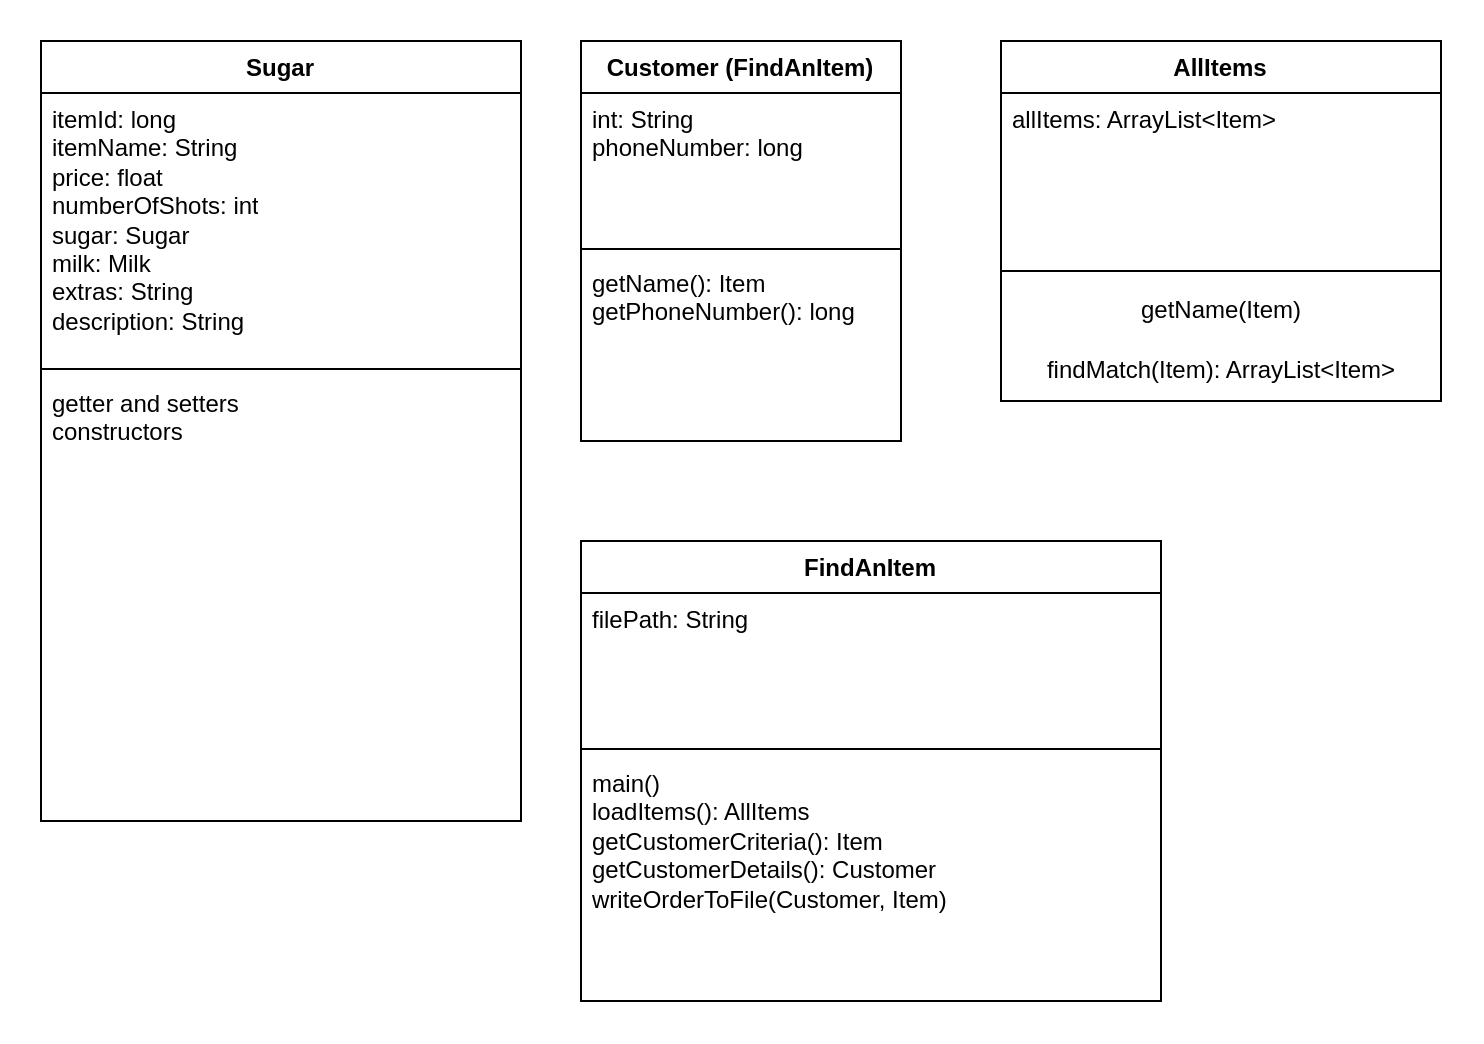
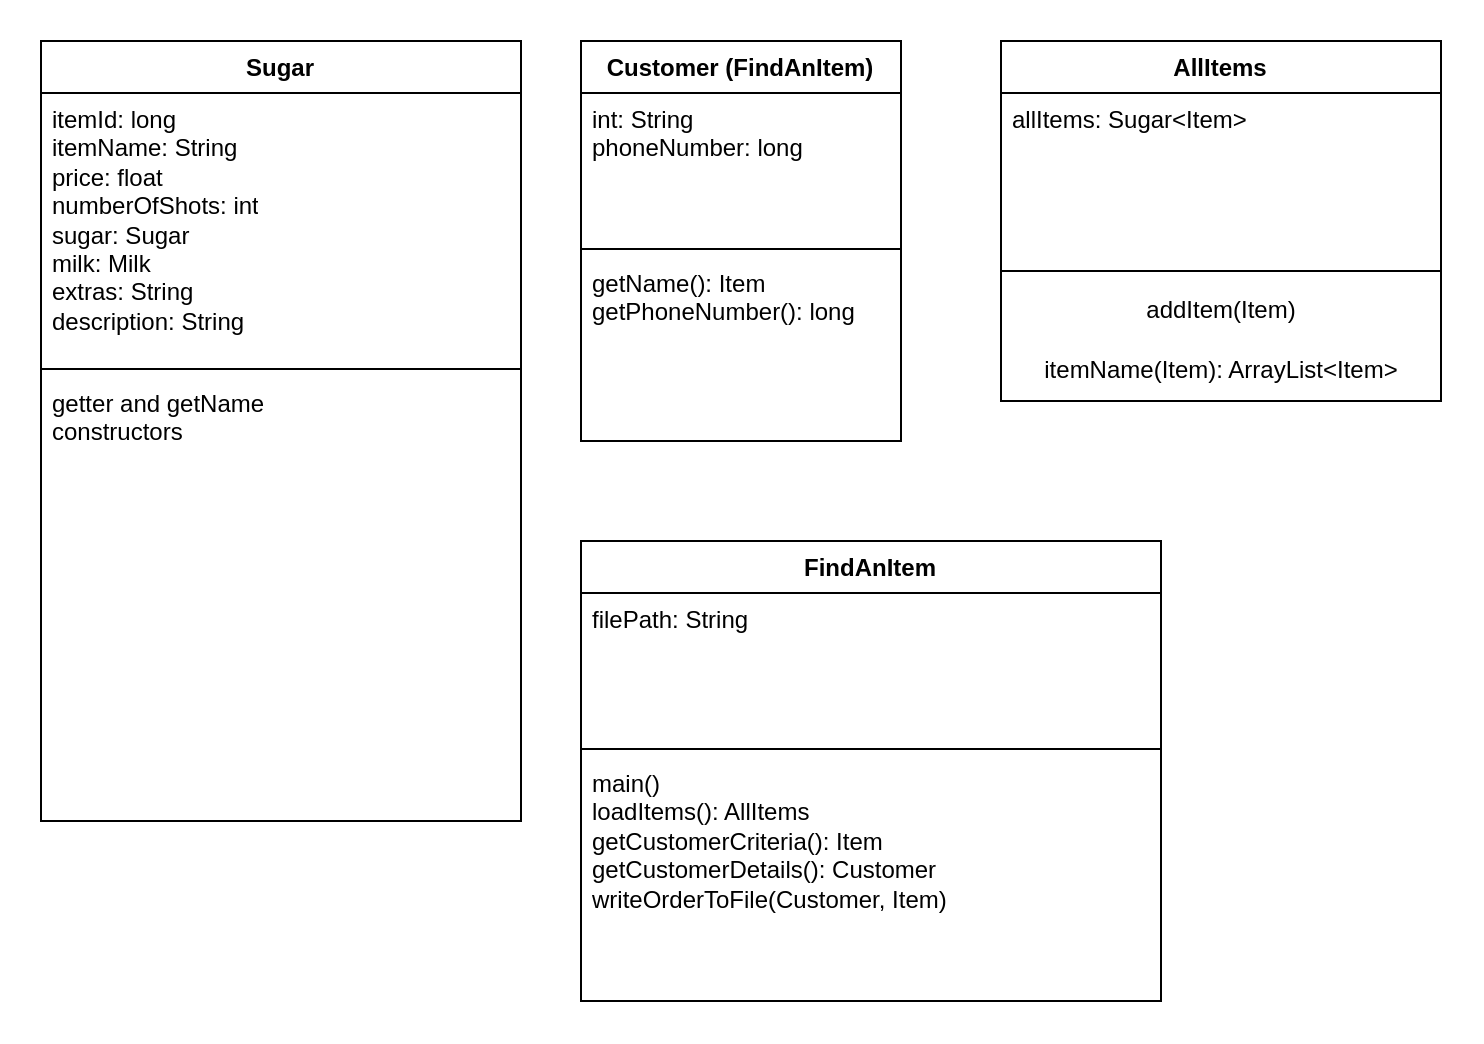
(1165, 121) -> (1142, 121)
(1222, 311) -> (1222, 311)
(1222, 371) -> (1222, 371)
(168, 420) -> (168, 420)
